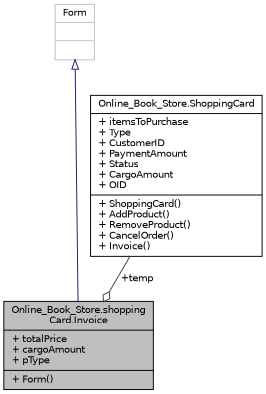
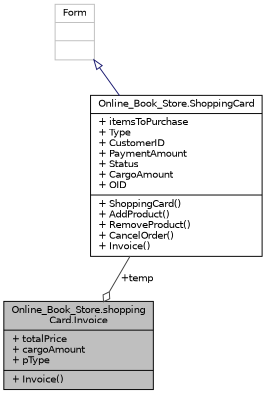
(77, 186) -> (110, 82)
(33, 380) -> (38, 380)
